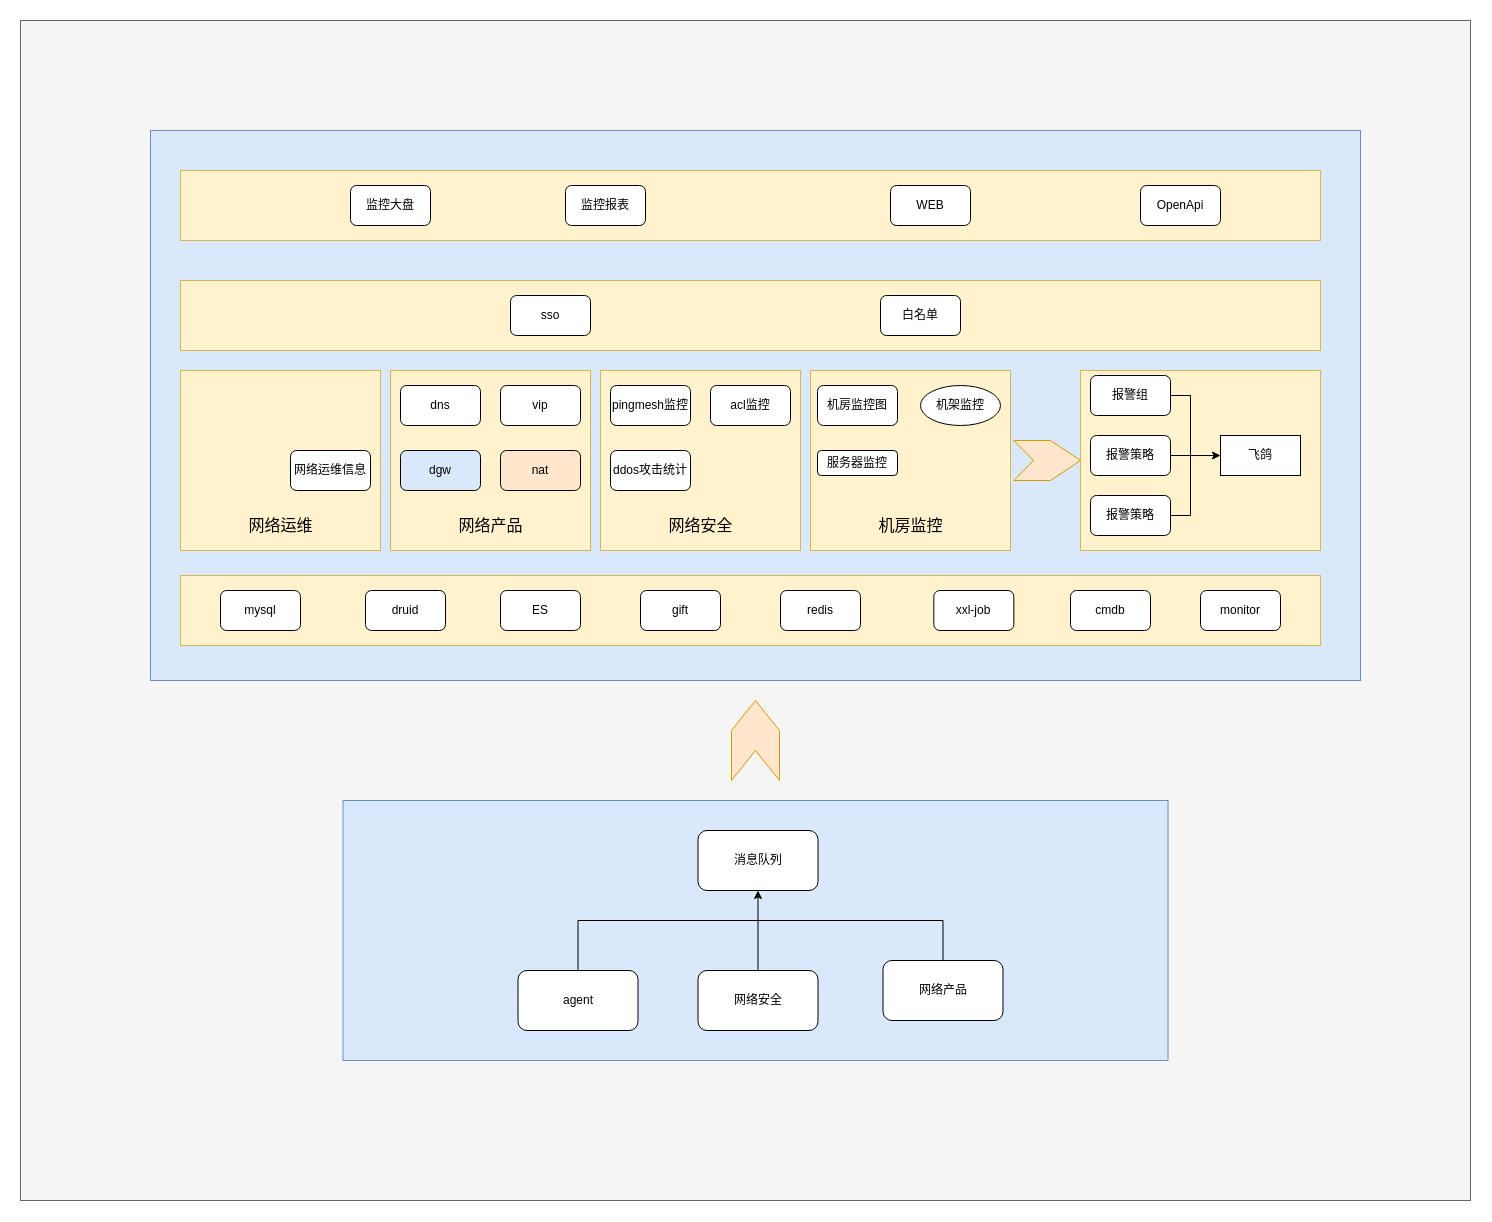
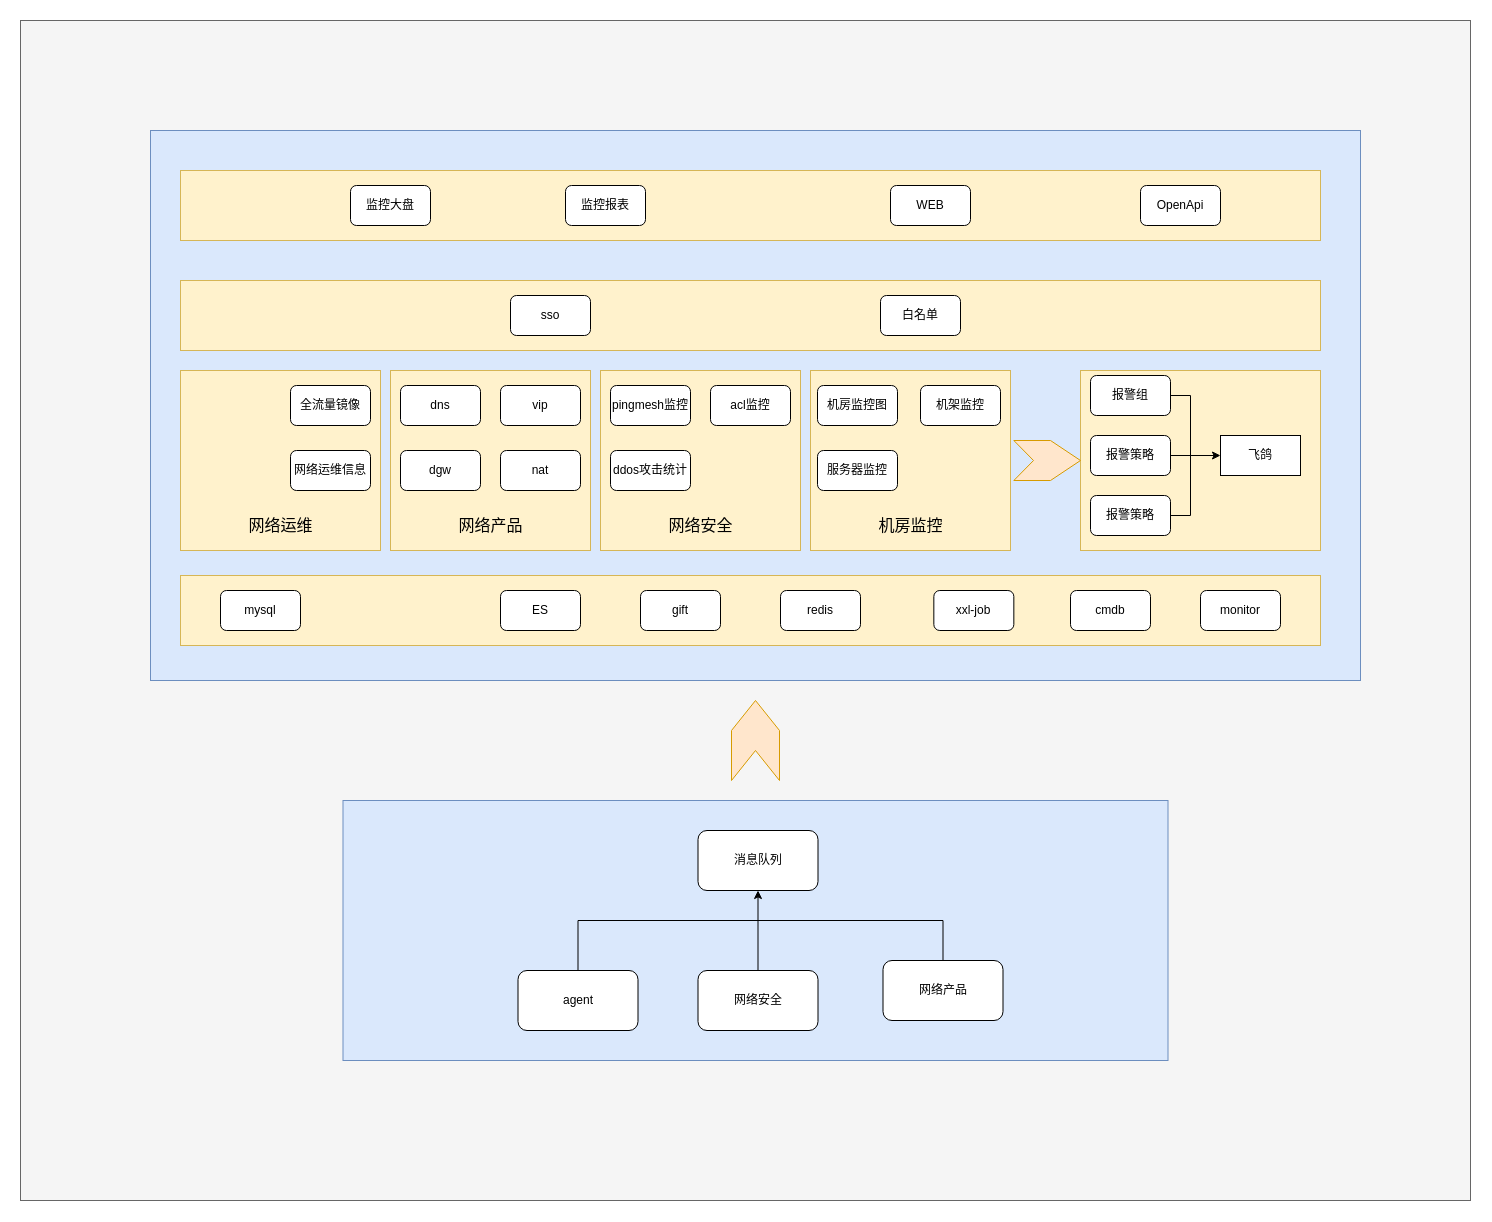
none -> (331, 406)
(961, 406) -> (961, 406)
(858, 463) -> (858, 471)
(441, 471) -> (441, 471)
(541, 471) -> (541, 471)
(406, 611) -> none
